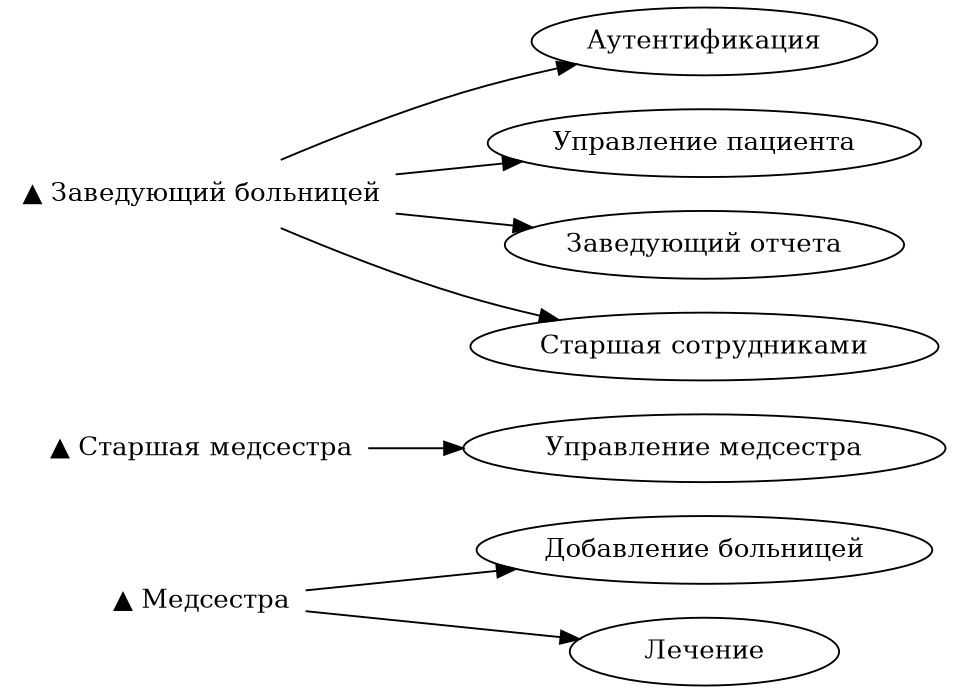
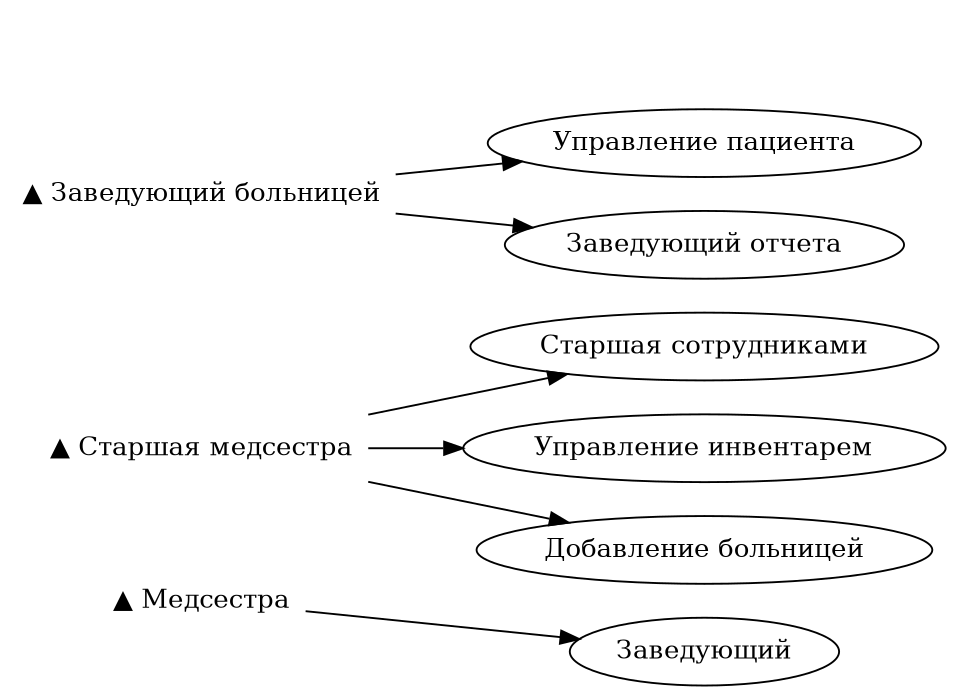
(704, 41) -> none
(408, 278) -> (458, 396)
(704, 448) -> (704, 448)
(401, 581) -> (459, 500)
(704, 652) -> (704, 652)
